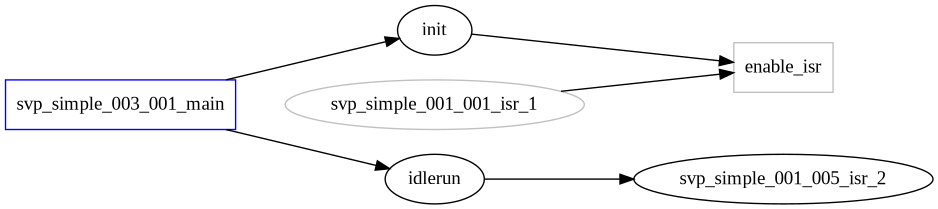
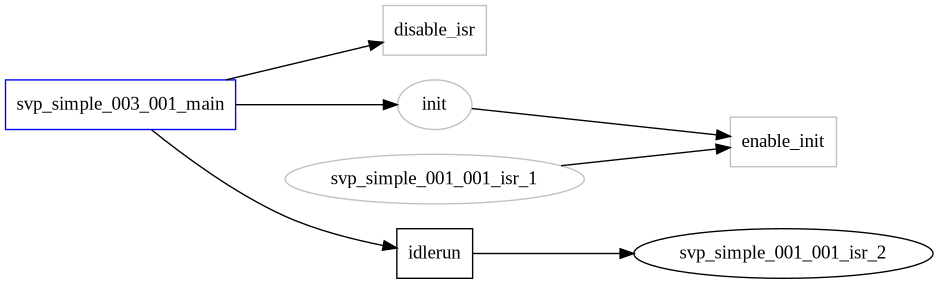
(435, 30) -> (435, 105)
none -> (435, 30)
(783, 68) -> (783, 142)
(435, 179) -> (435, 254)
(783, 179) -> (783, 254)
